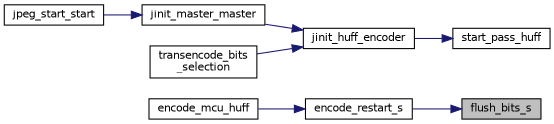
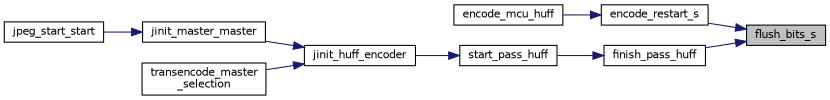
none -> (655, 56)
(203, 62) -> (204, 79)
